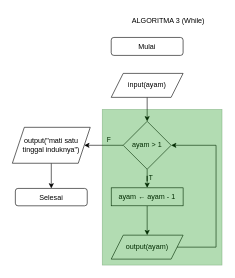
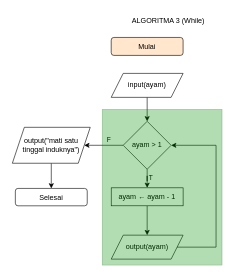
(147, 47) -> (147, 47)
